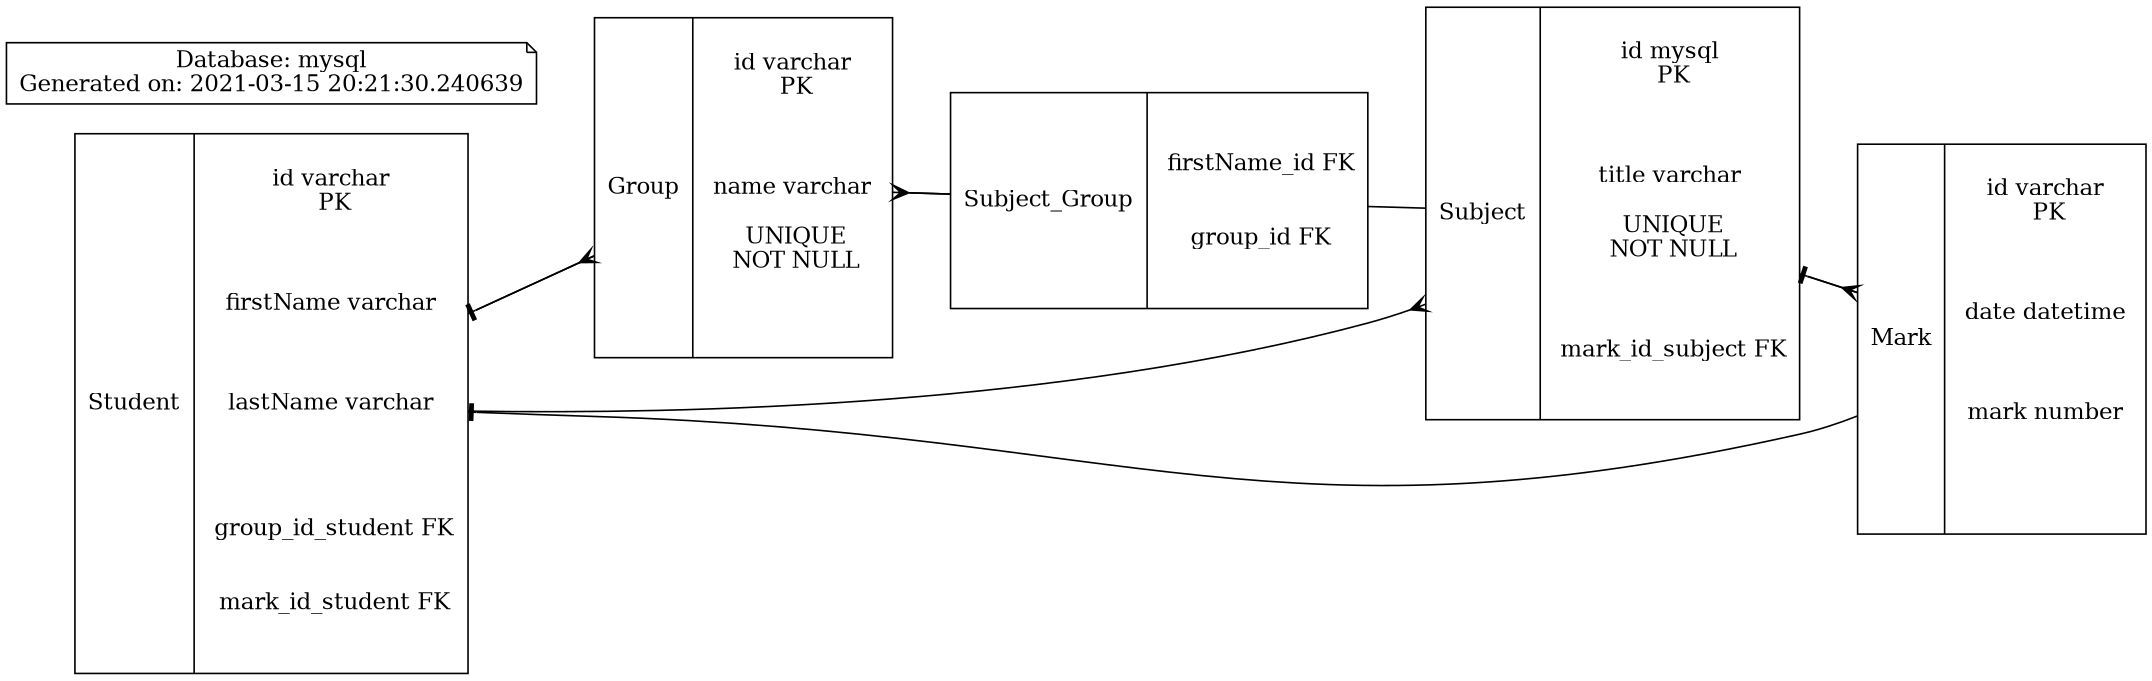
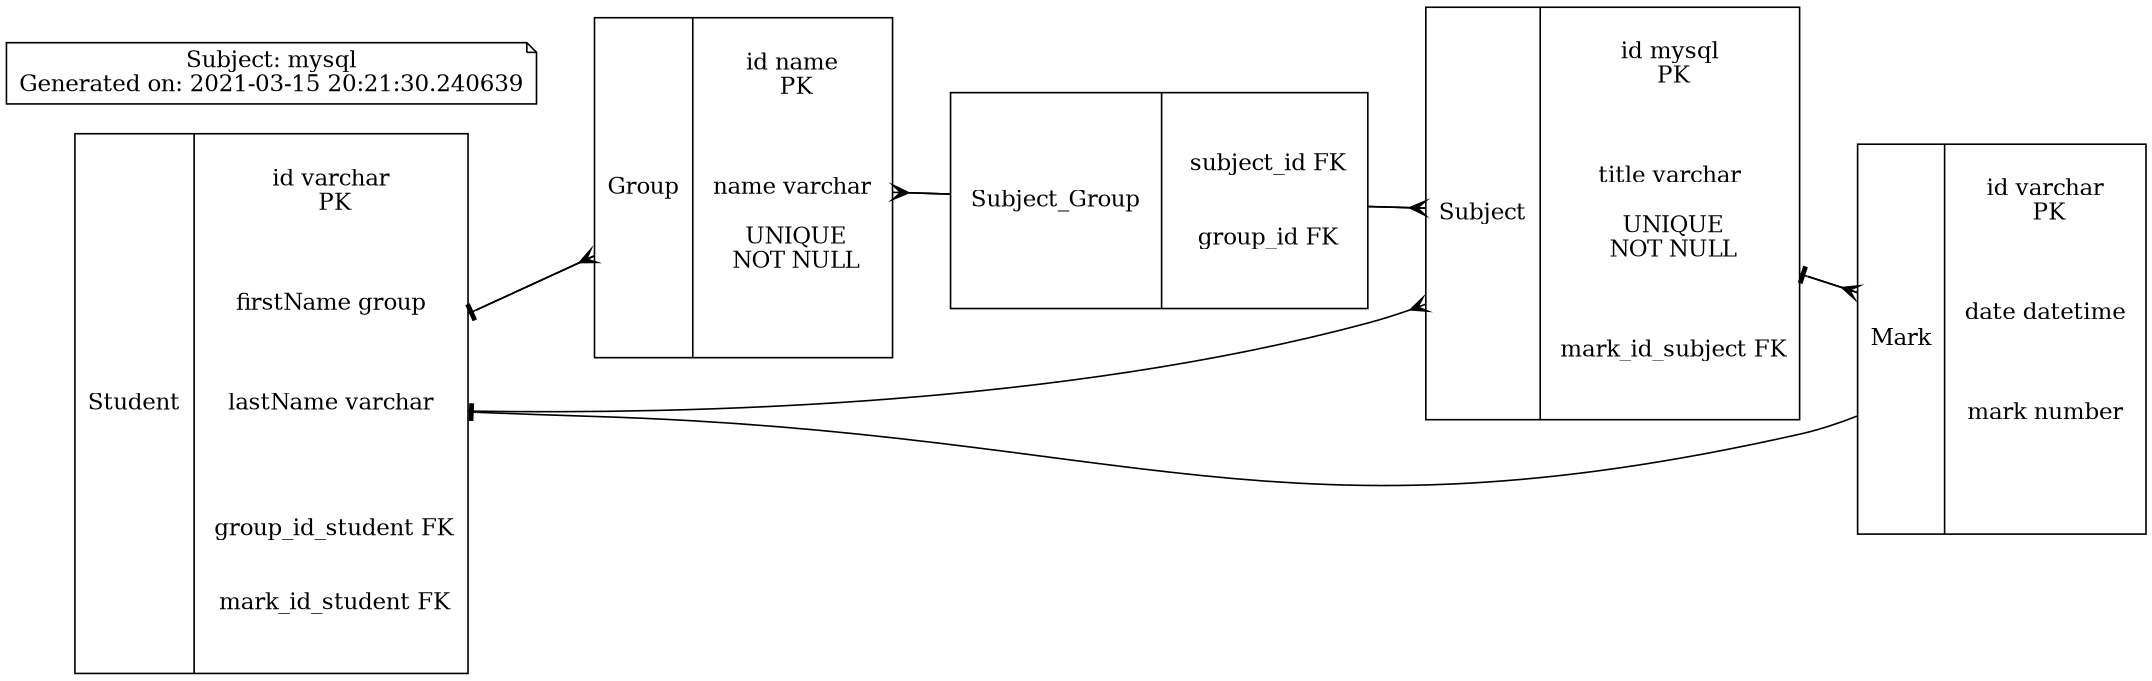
(793, 63) -> (793, 63)
(271, 73) -> (271, 73)
(1257, 164) -> (1265, 164)
none -> (1389, 207)
(331, 303) -> (331, 303)
